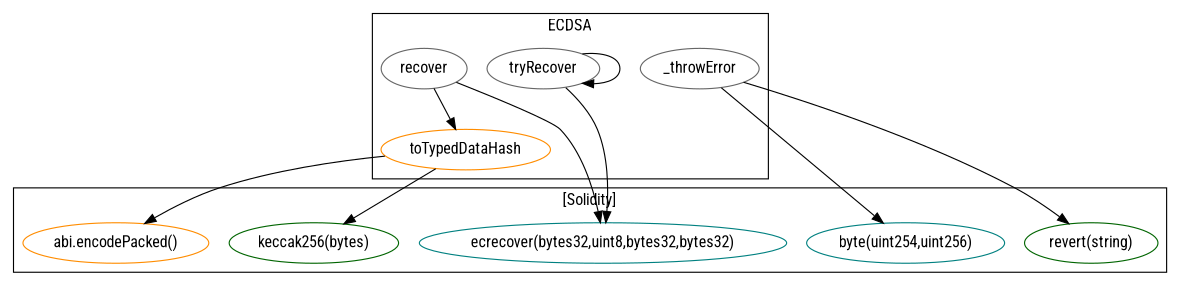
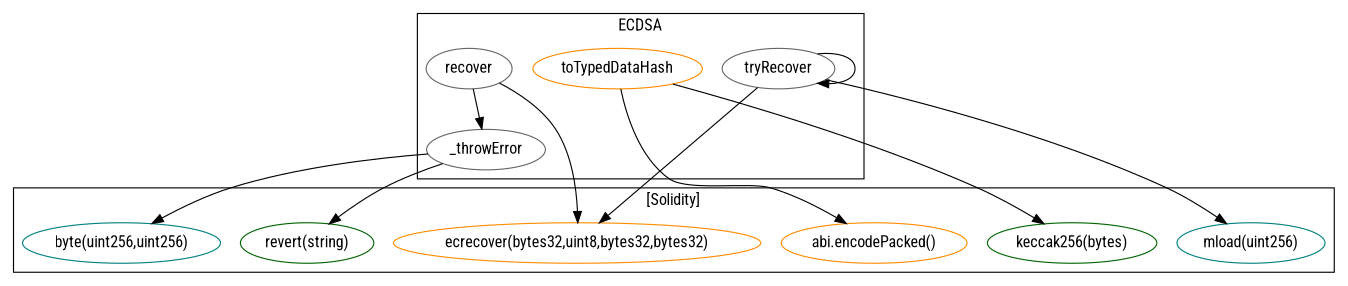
(442, 104) -> (476, 103)
(603, 243) -> (577, 243)
(906, 243) -> (122, 243)
none -> (1251, 243)
